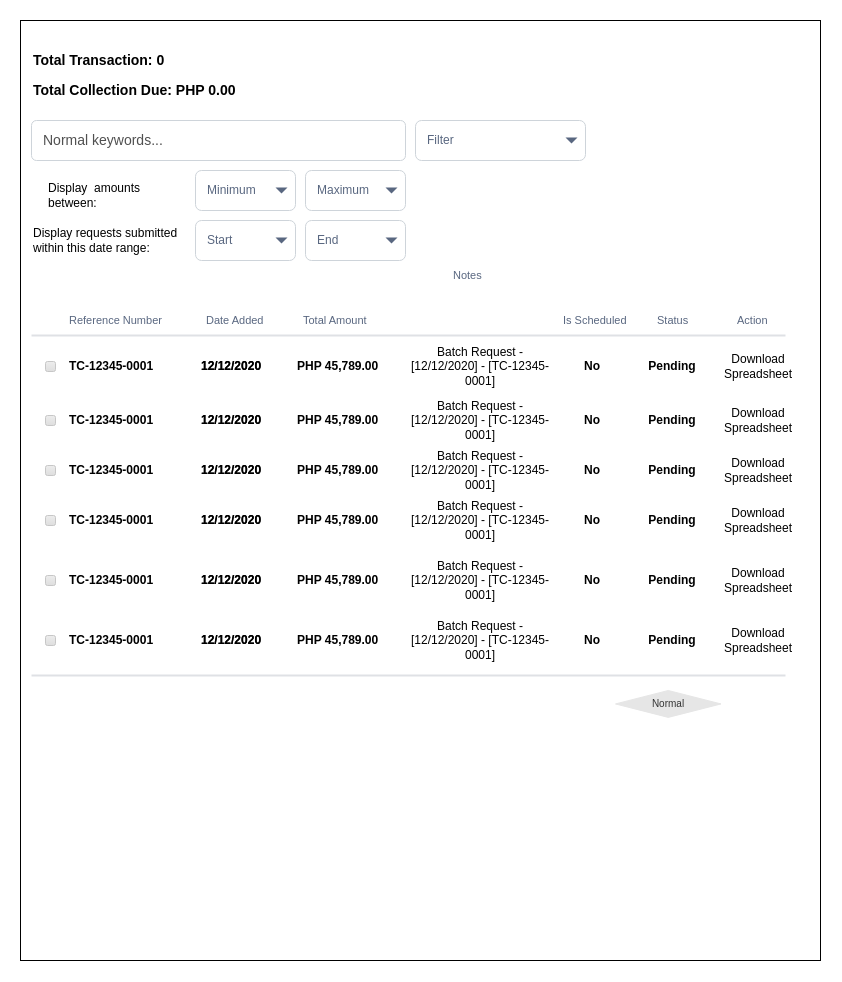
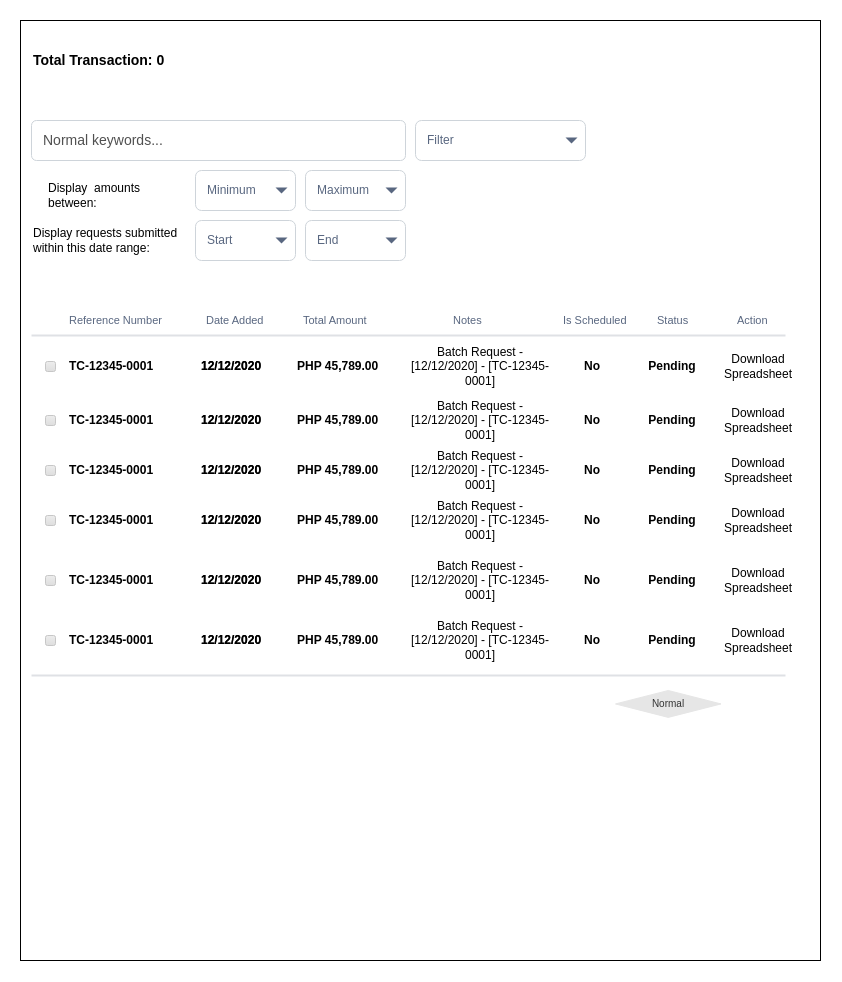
(144, 91) -> none
(502, 276) -> (502, 321)
